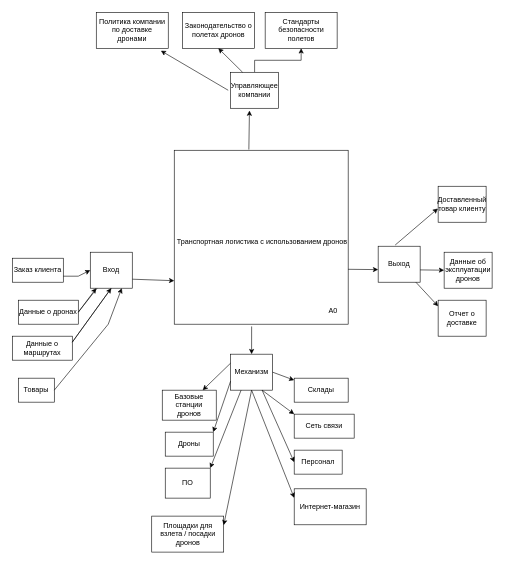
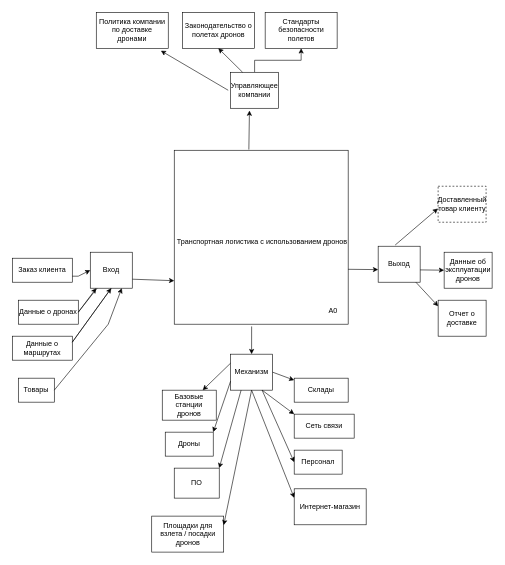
(462, 204) -> (462, 204)
(38, 270) -> (42, 270)
(188, 483) -> (197, 483)
